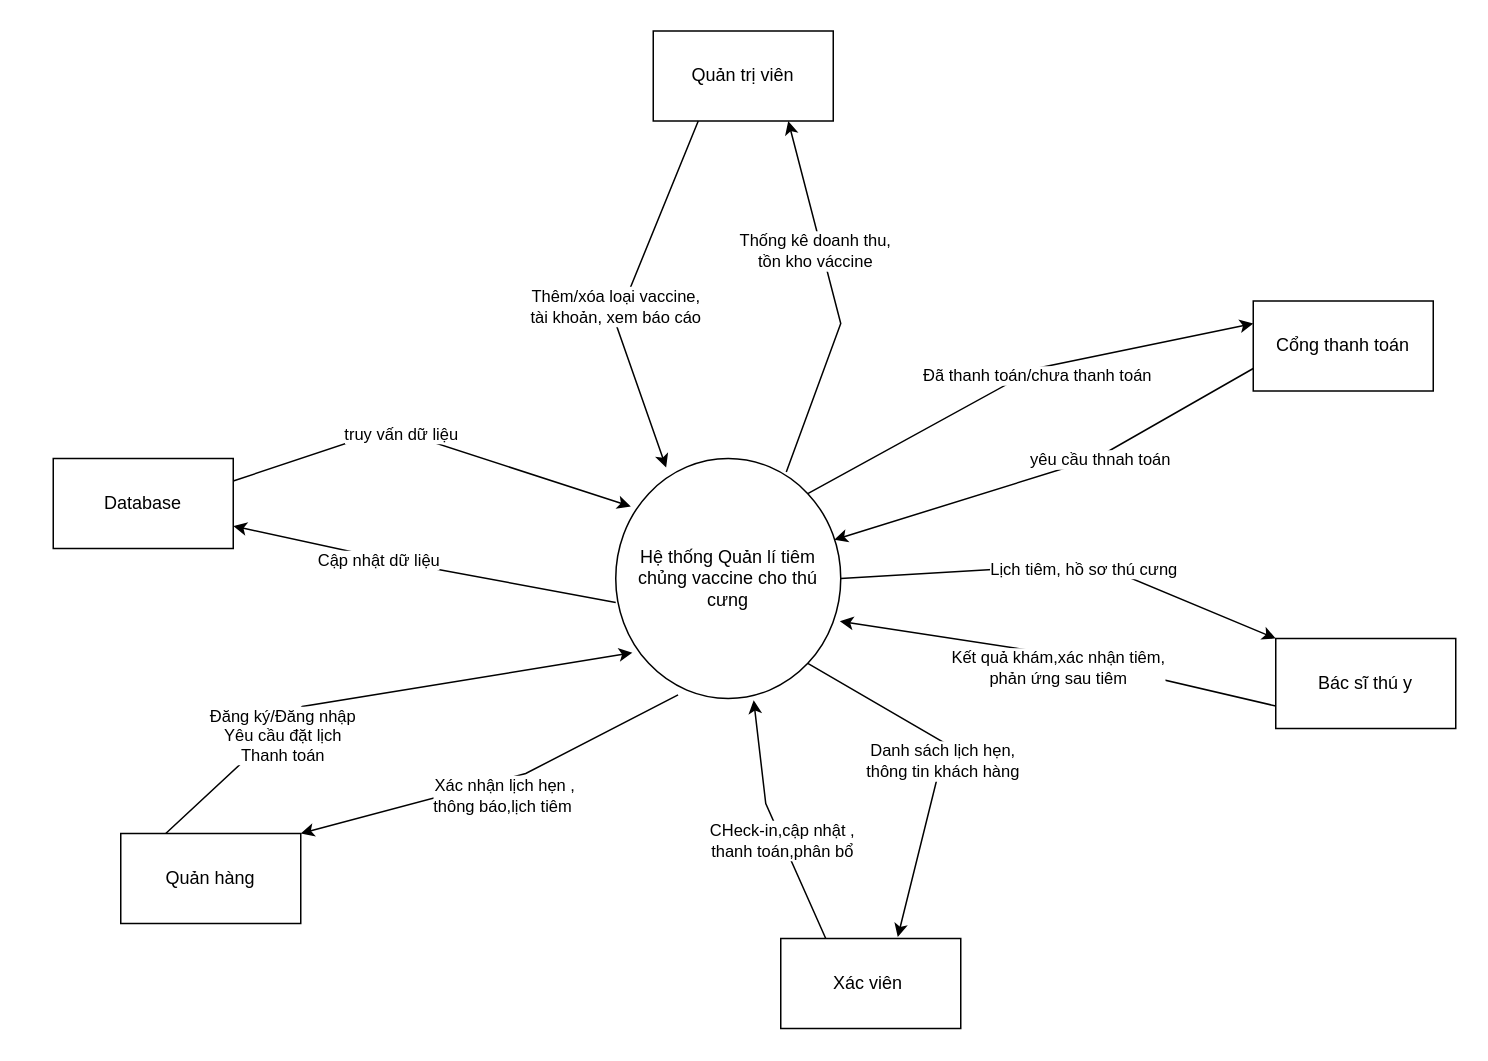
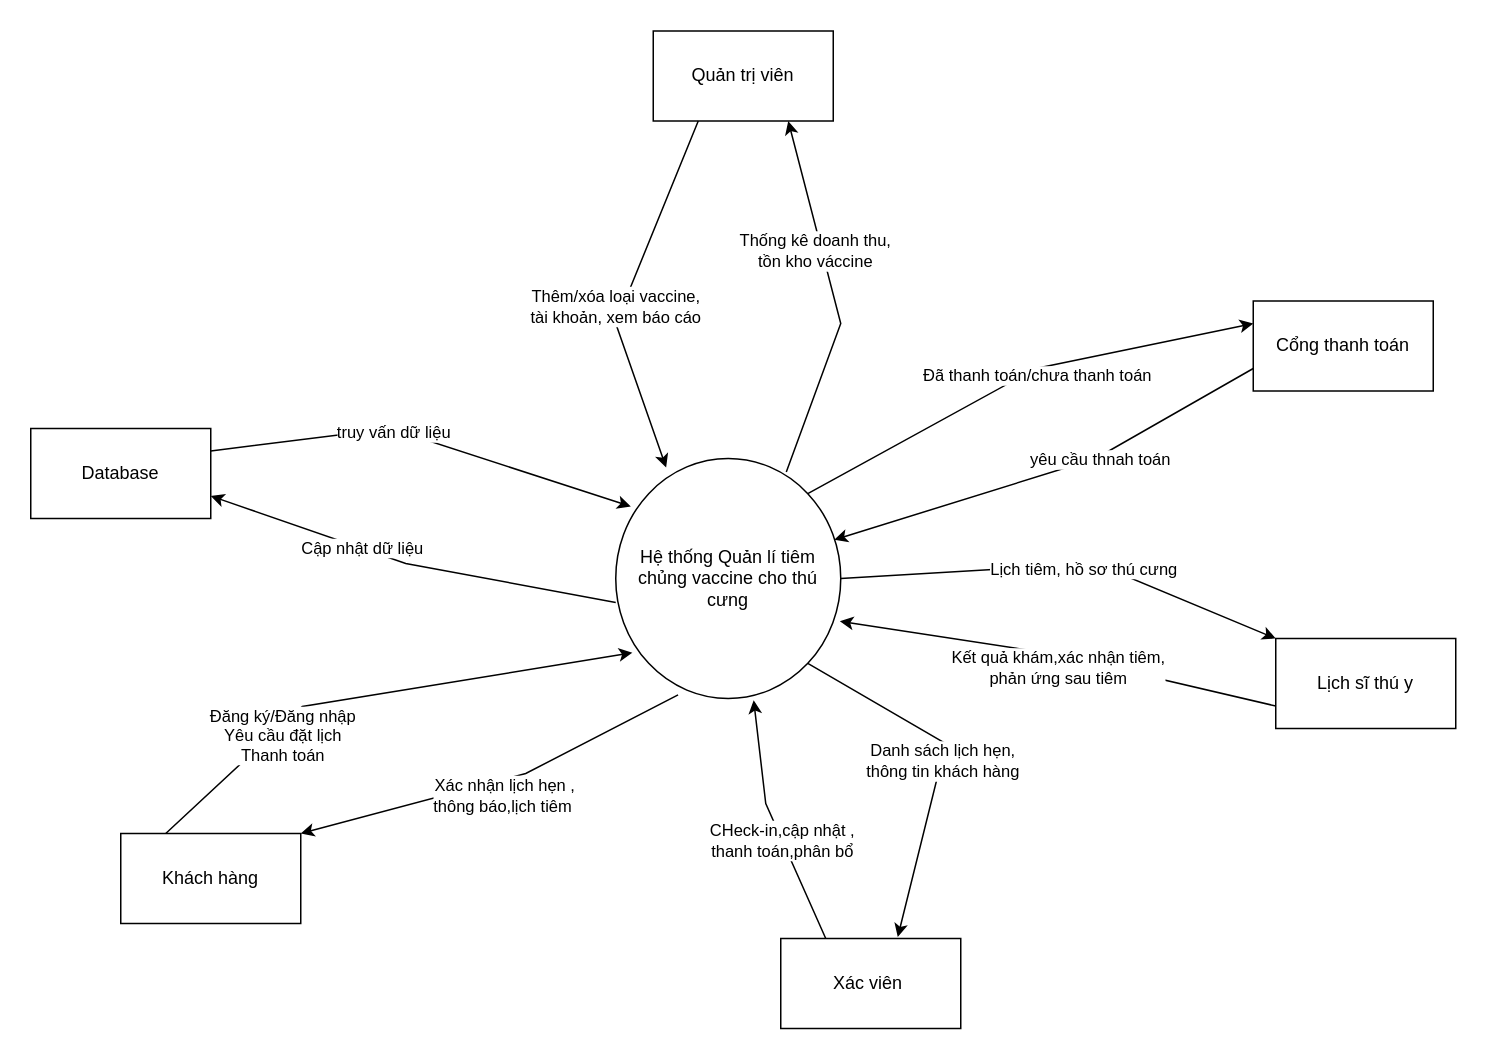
(143, 503) -> (121, 473)
(1366, 683) -> (1366, 683)
(211, 878) -> (211, 878)
